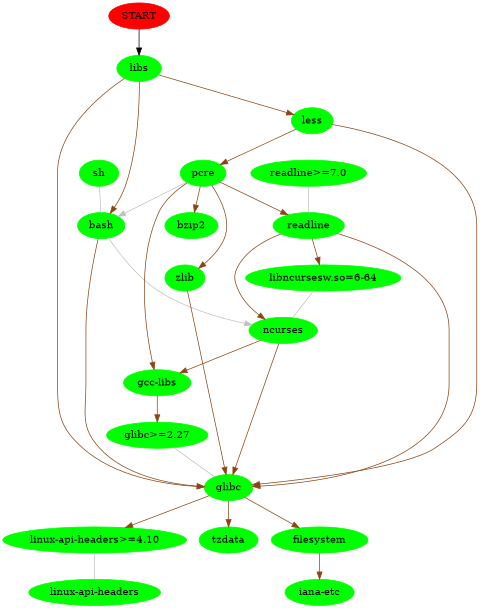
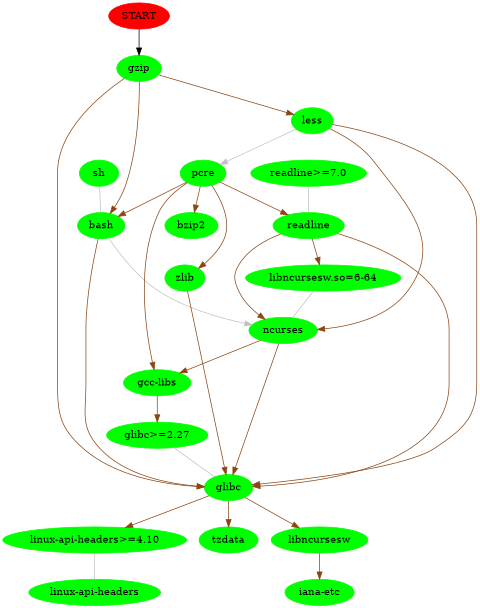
(139, 68) -> (139, 68)
(261, 145) -> (261, 145)
(156, 198) -> (156, 198)
none -> (422, 240)
(320, 540) -> (320, 540)
